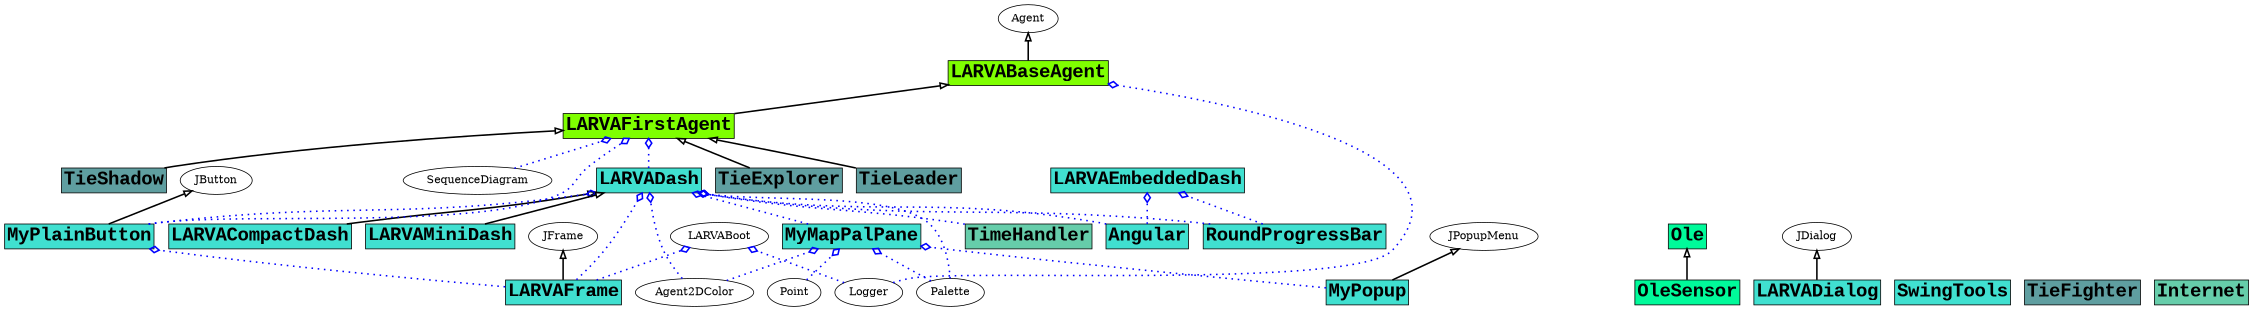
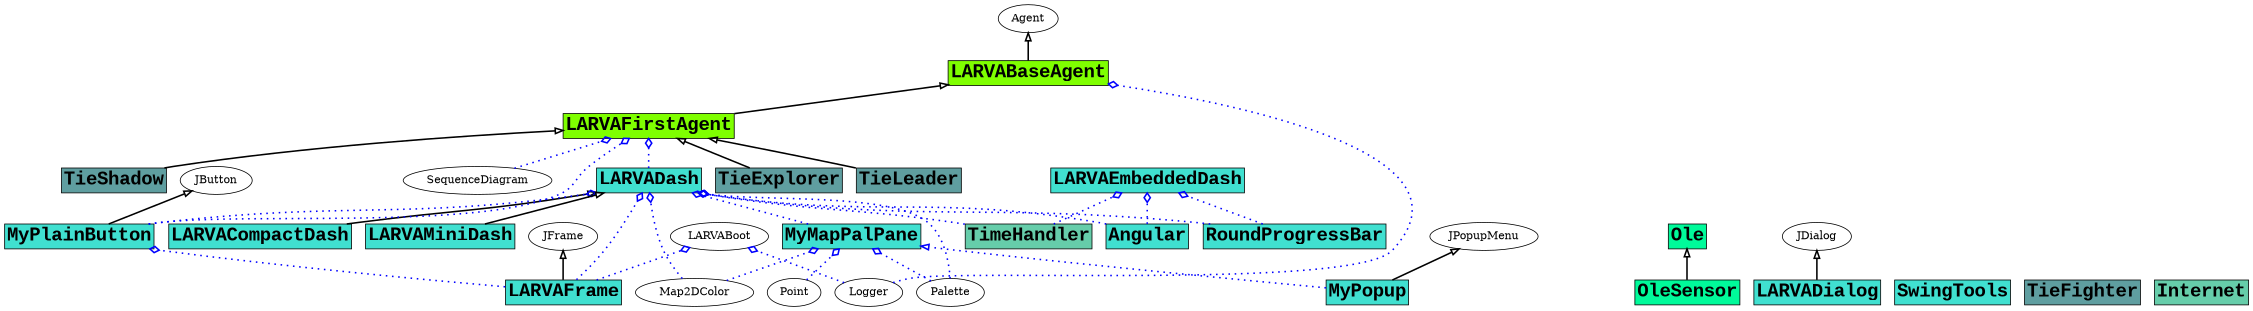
none -> (1085, 210)
(1128, 269) -> (1128, 269)
(695, 292) -> (695, 292)
